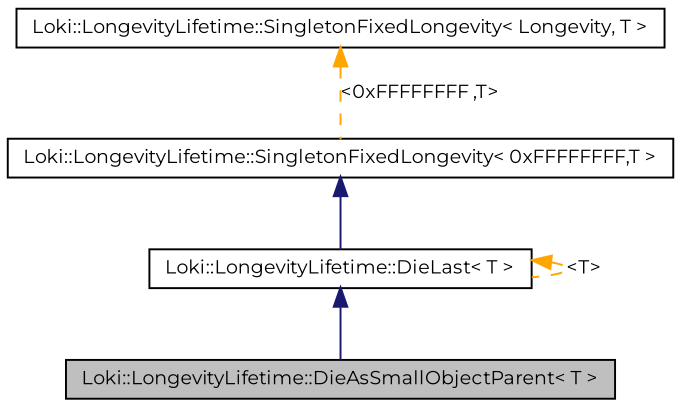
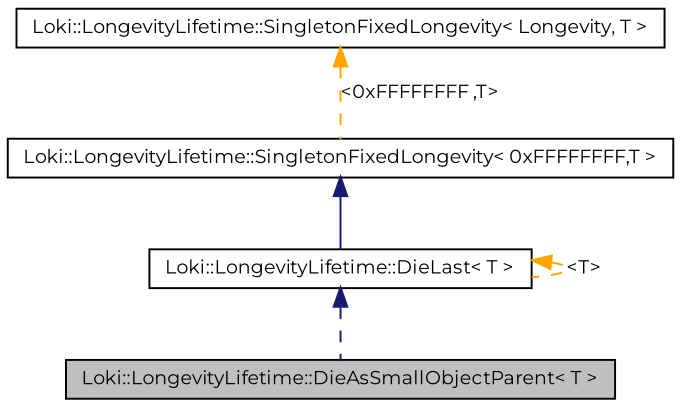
(341, 334) -> (341, 334)
